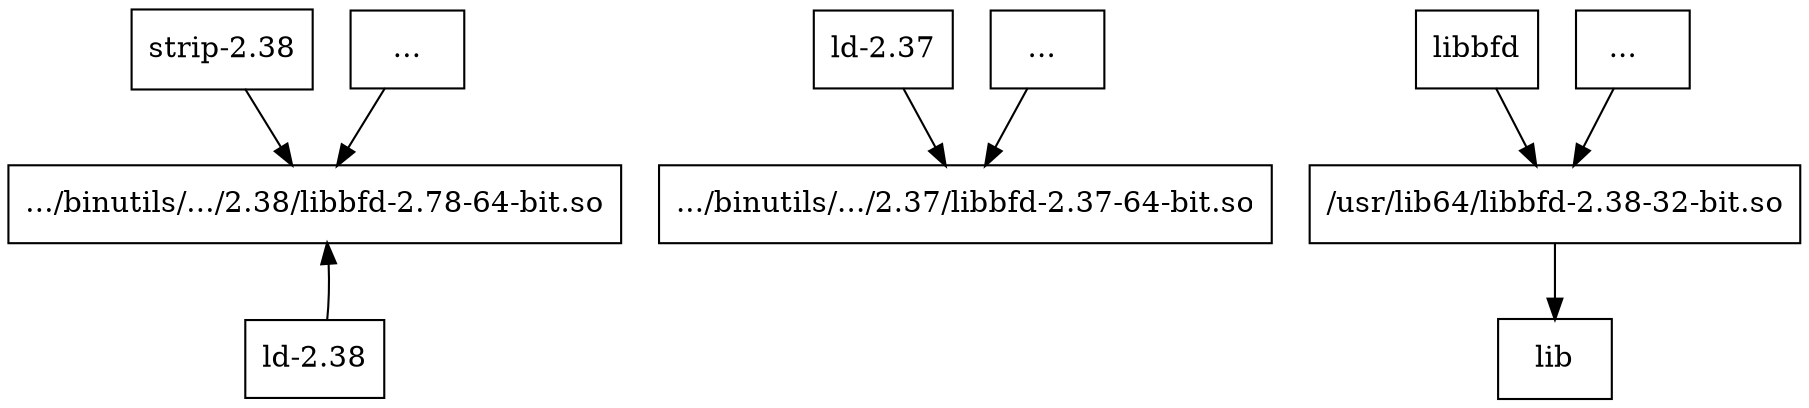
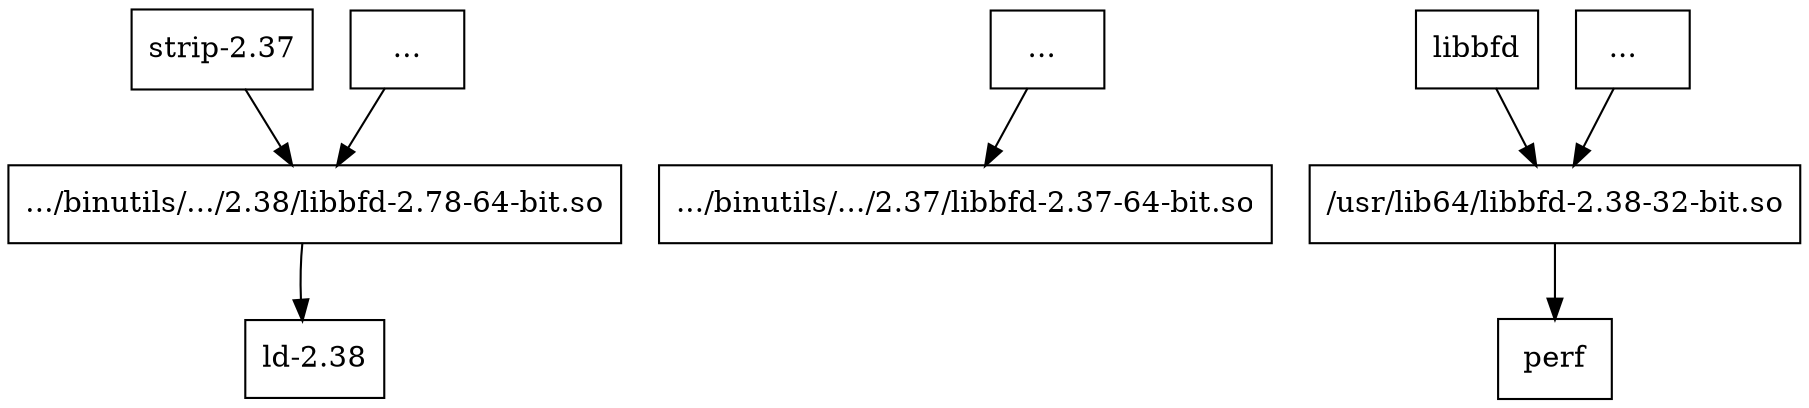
(222, 49) -> (222, 49)
(883, 49) -> none
(329, 292) -> (301, 271)
(1555, 359) -> (1555, 359)
